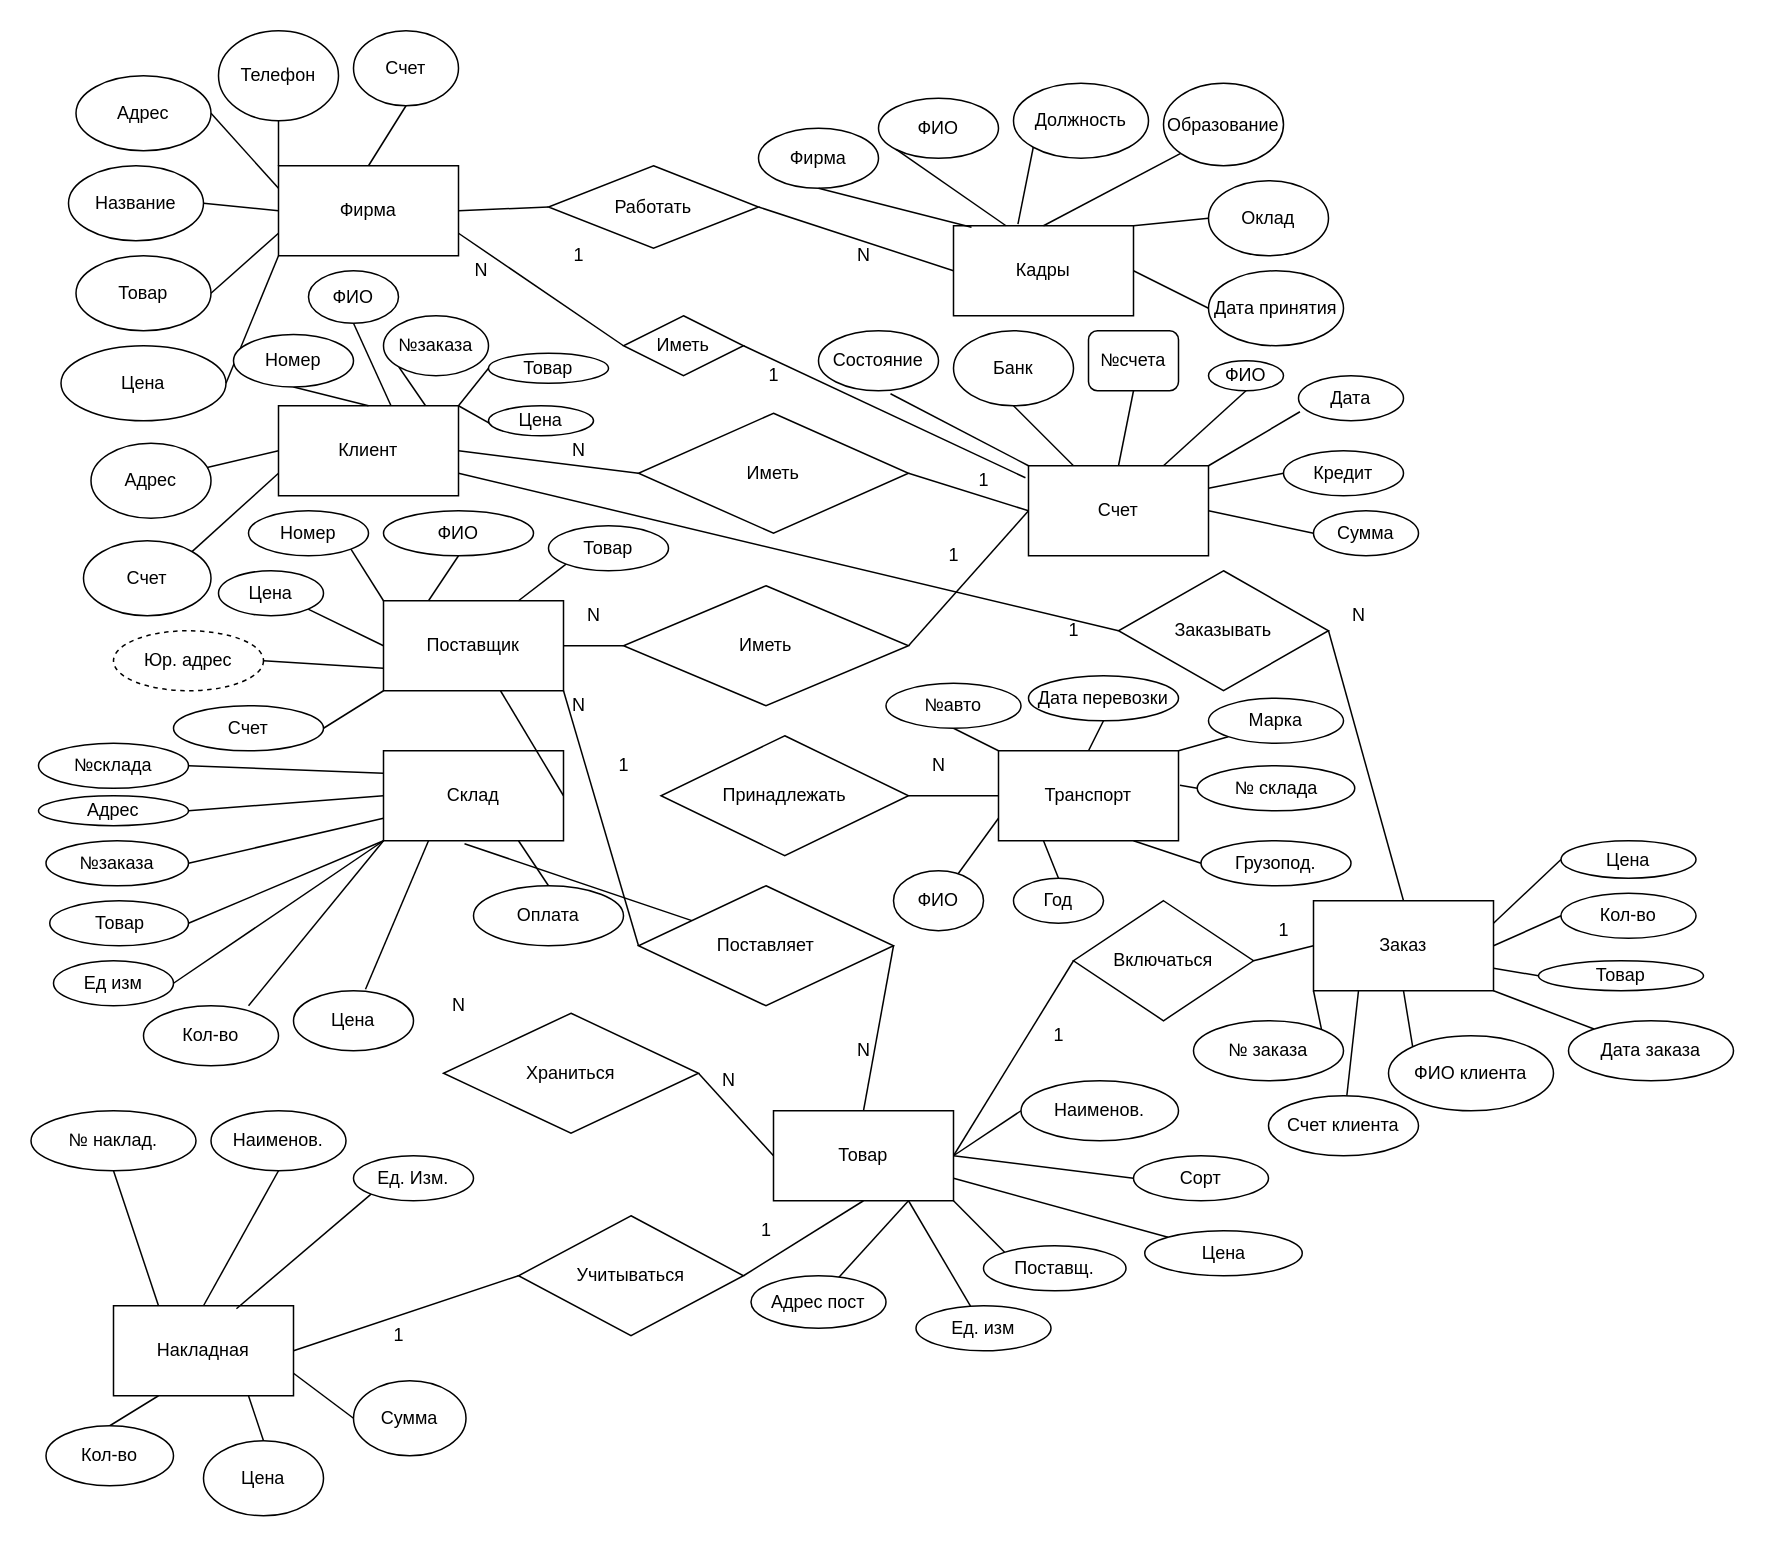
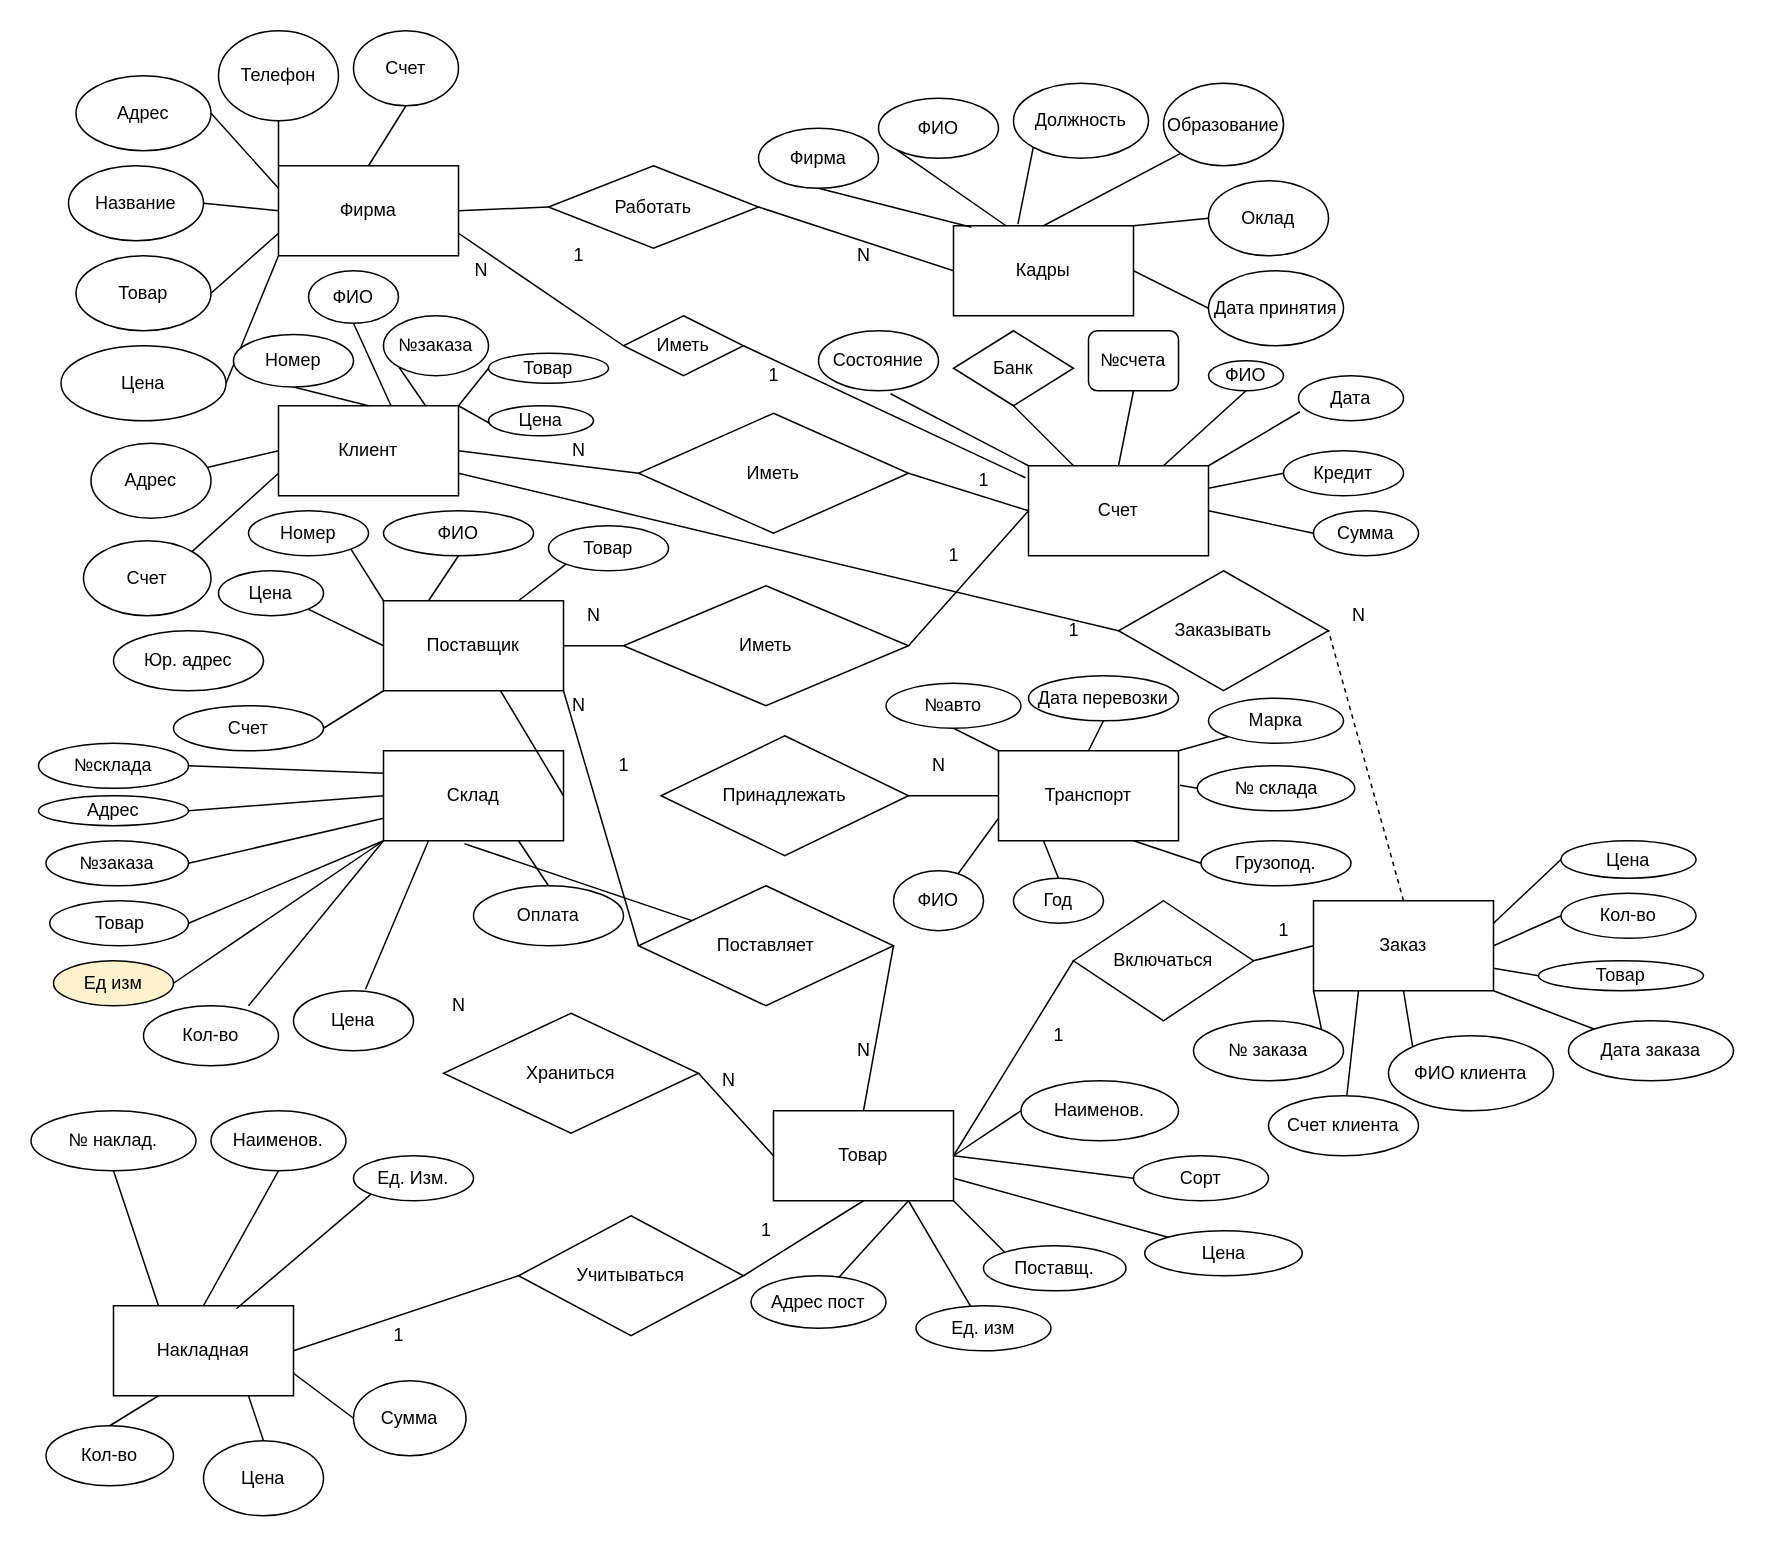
(1013, 368) -> (1013, 368)
(188, 661) -> (188, 661)
(323, 665) -> none
(1365, 764) -> (1365, 764)
(113, 983) -> (113, 983)
